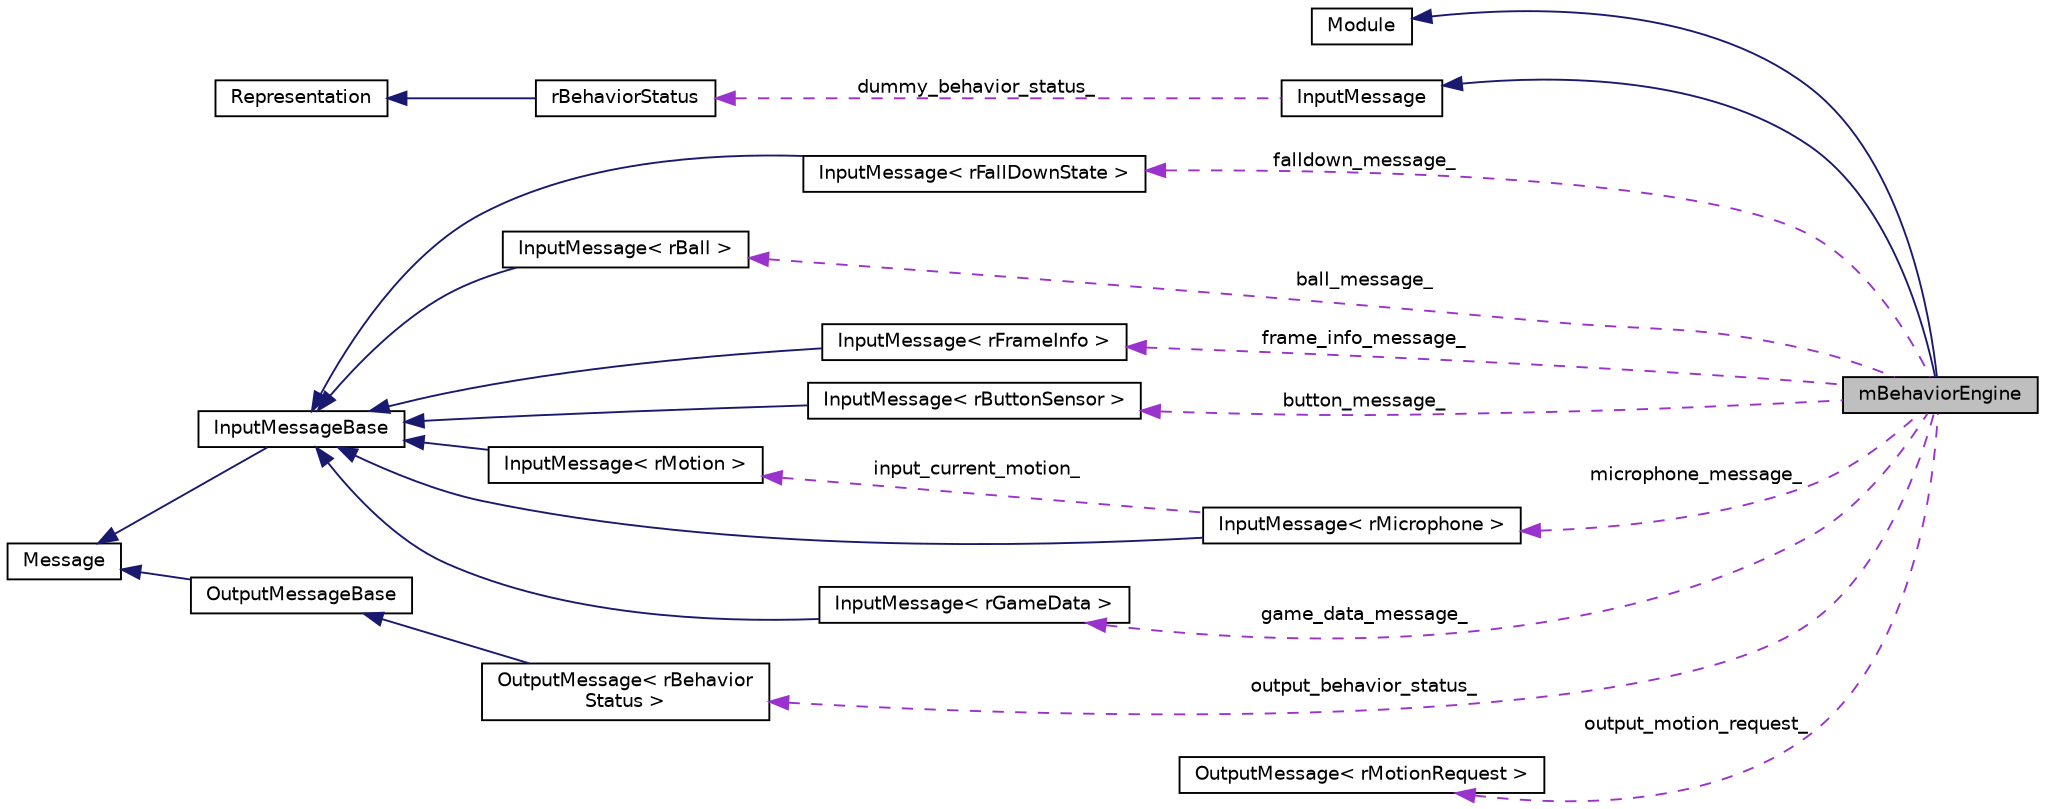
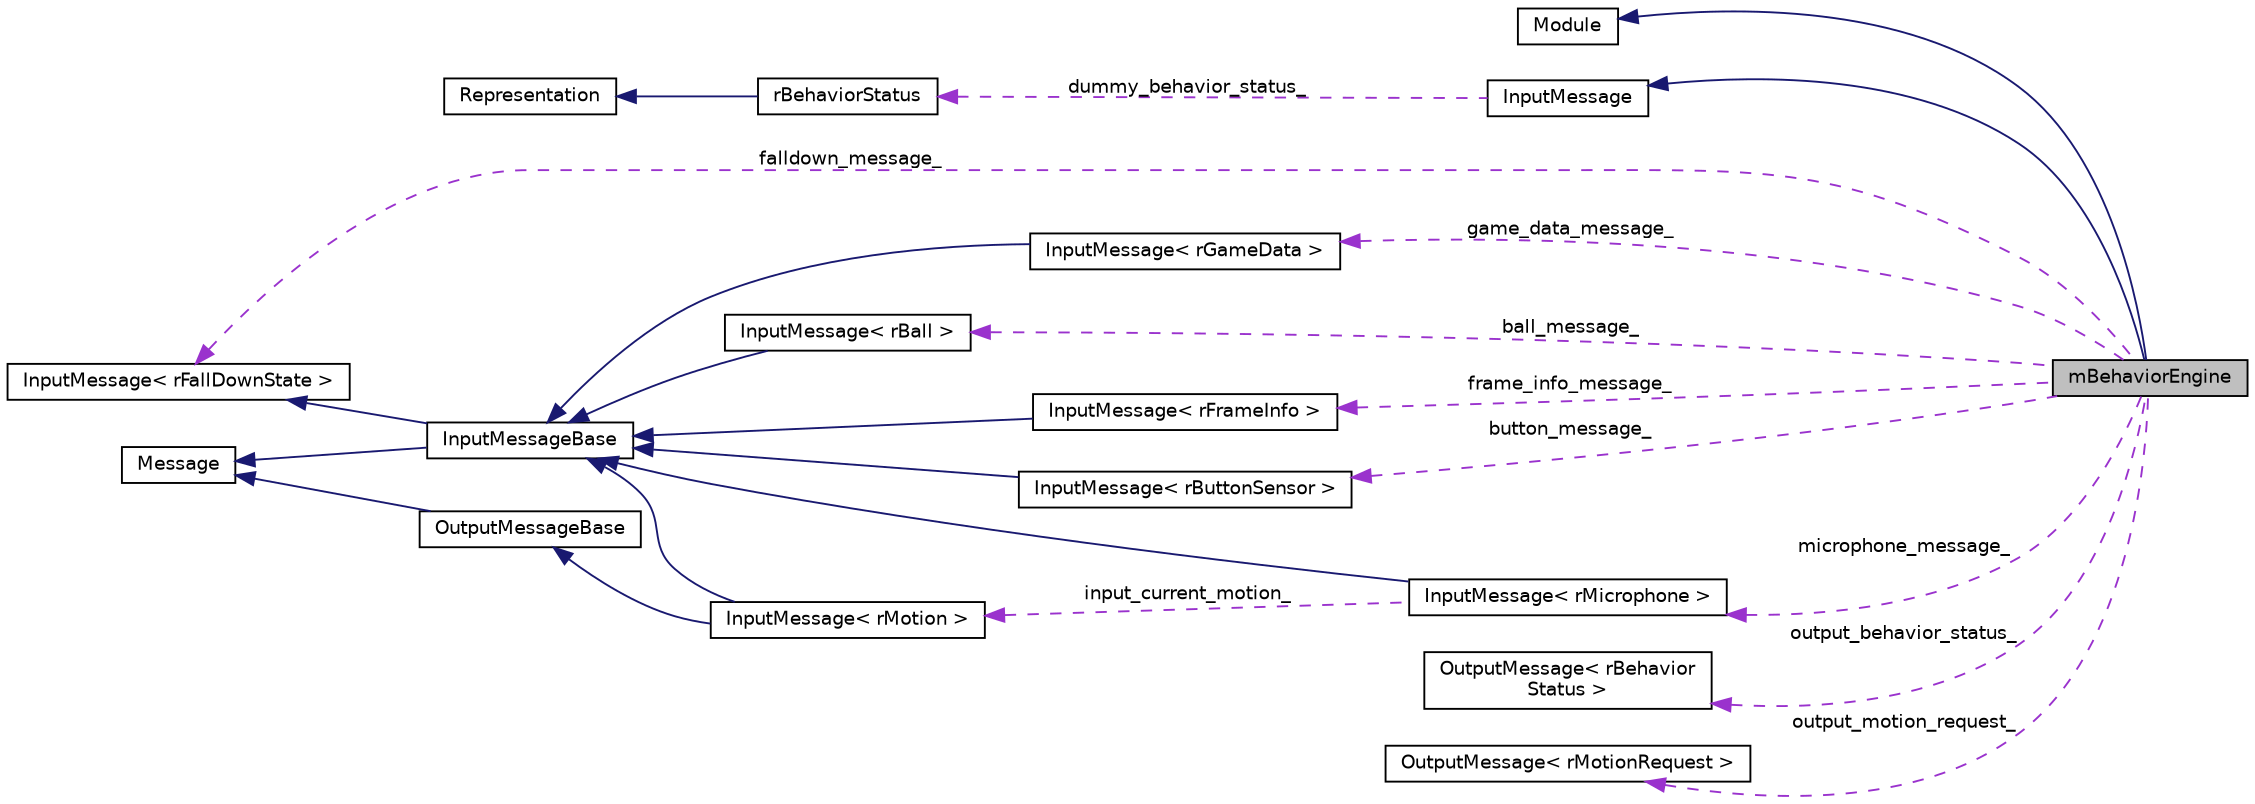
(520, 196) -> (367, 413)
(456, 641) -> (636, 601)
